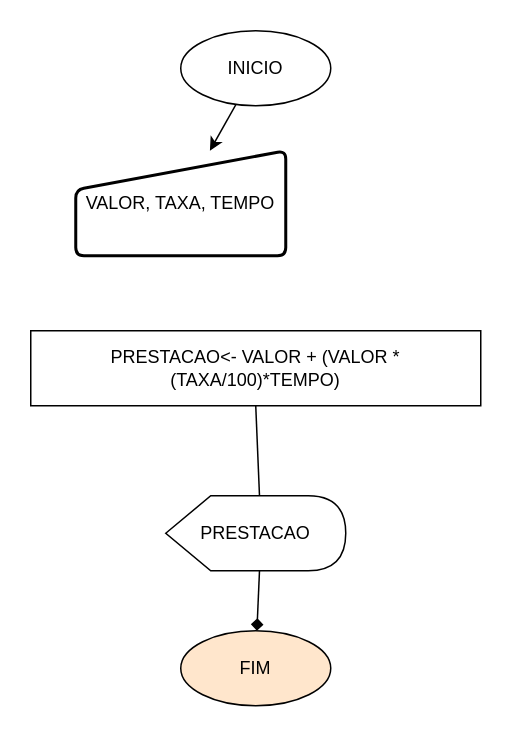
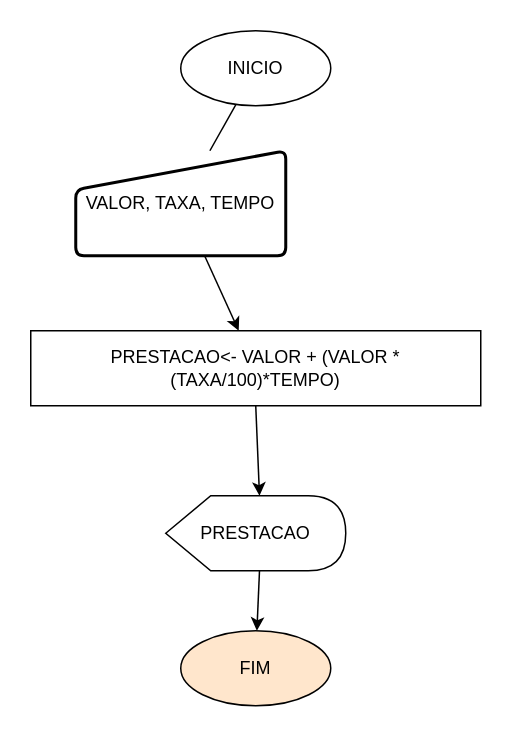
(216, 141) -> (213, 145)
none -> (220, 289)
(259, 488) -> (259, 484)
(257, 618) -> (257, 619)
